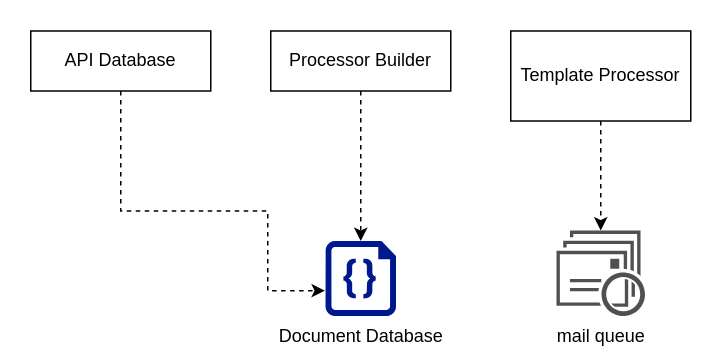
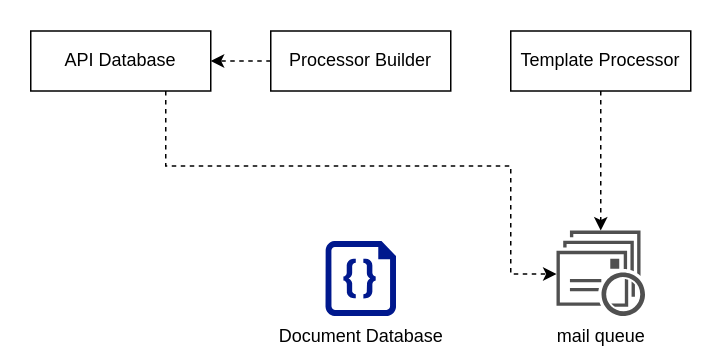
(601, 76) -> (601, 61)
(361, 161) -> (246, 61)
none -> (373, 166)
(197, 211) -> none
